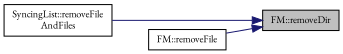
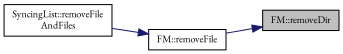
(182, 20) -> (125, 30)
